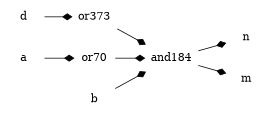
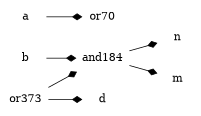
(53, 17) -> (60, 99)
(125, 58) -> none
